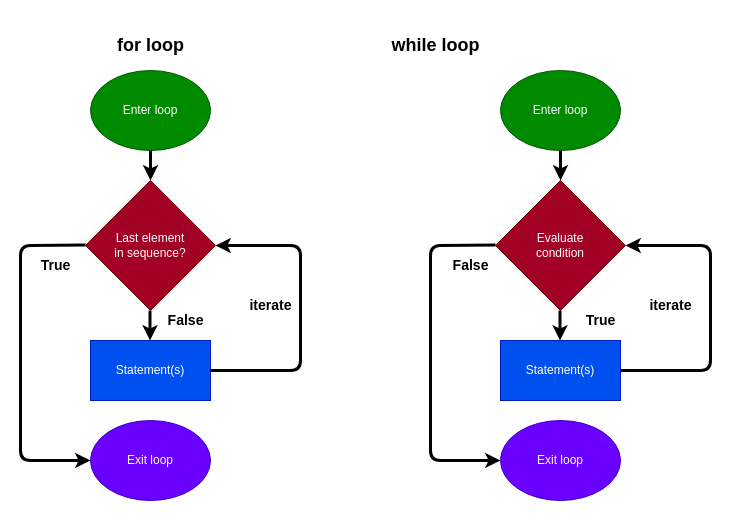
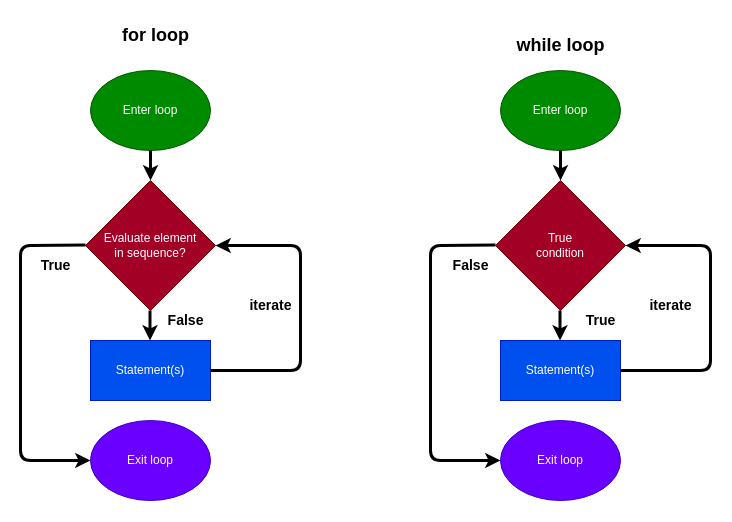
(151, 46) -> (156, 36)
(436, 46) -> (561, 46)
(151, 246) -> (151, 246)
(561, 246) -> (561, 246)
